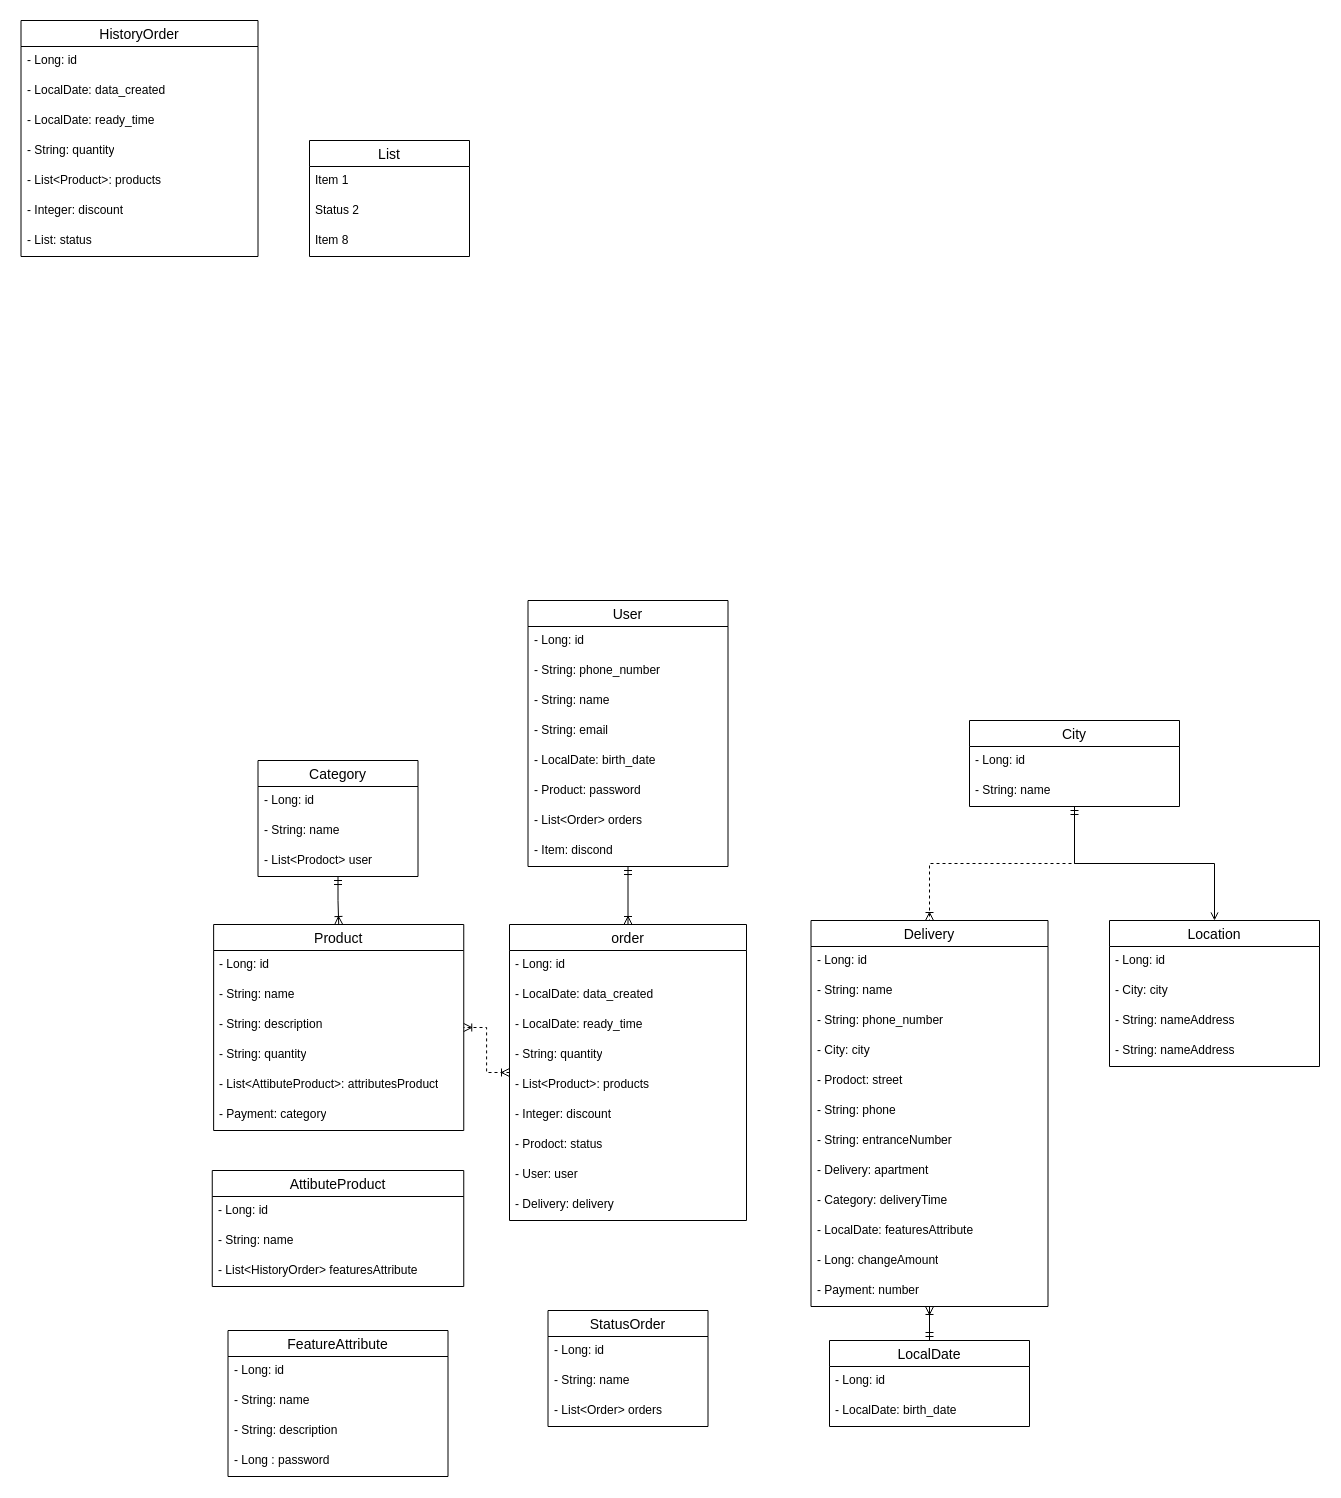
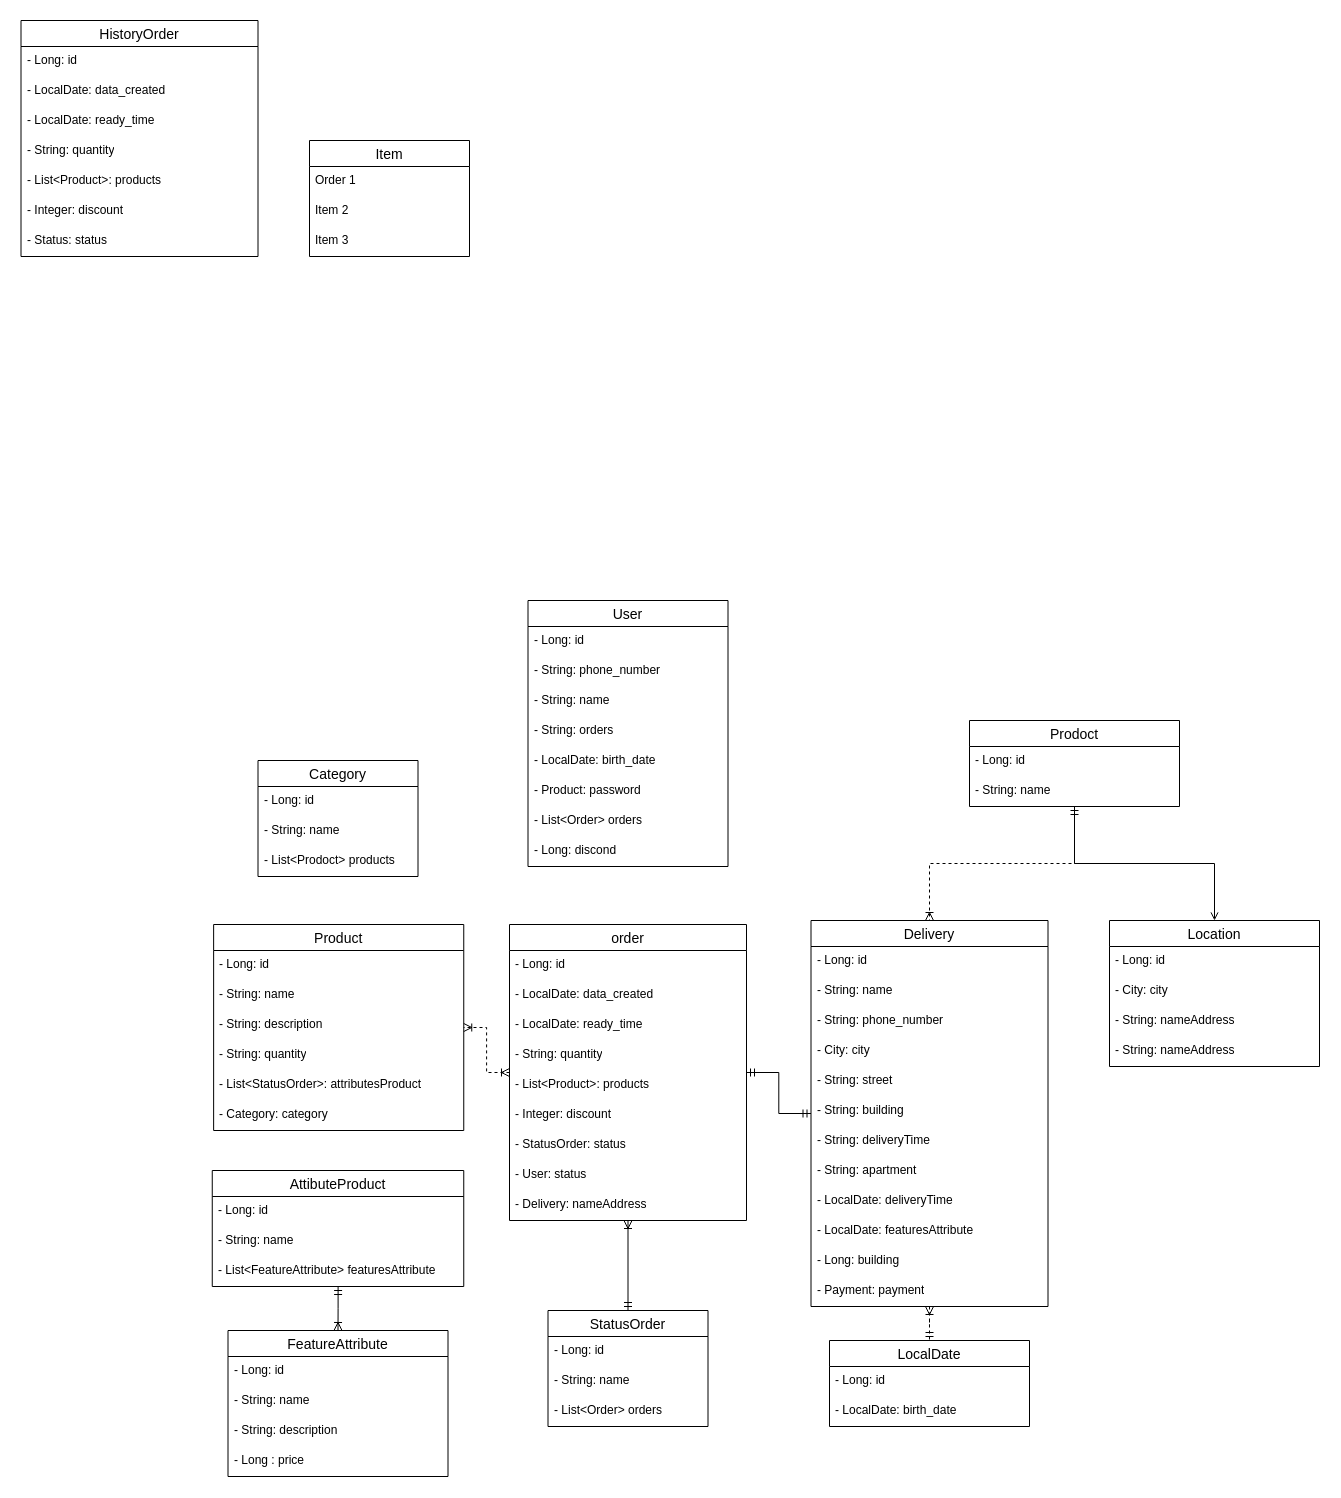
(389, 154) -> (389, 154)
(334, 181) -> (337, 181)
(341, 211) -> (334, 211)
(68, 241) -> (77, 241)
(334, 241) -> (334, 241)
(577, 731) -> (584, 731)
(1074, 734) -> (1074, 734)
(579, 851) -> (579, 851)
(327, 861) -> (340, 868)
(628, 896) -> none
(338, 901) -> none
(872, 1081) -> (867, 1081)
(340, 1092) -> (340, 1092)
none -> (779, 1093)
(863, 1111) -> (869, 1111)
(279, 1115) -> (282, 1115)
(893, 1141) -> (882, 1141)
(570, 1145) -> (583, 1145)
(882, 1171) -> (877, 1171)
(551, 1175) -> (558, 1175)
(890, 1201) -> (892, 1201)
(572, 1205) -> (585, 1205)
(882, 1261) -> (863, 1261)
none -> (628, 1267)
(338, 1271) -> (340, 1278)
(870, 1291) -> (873, 1291)
none -> (338, 1309)
(930, 1324) -> (930, 1324)
(287, 1461) -> (275, 1461)
